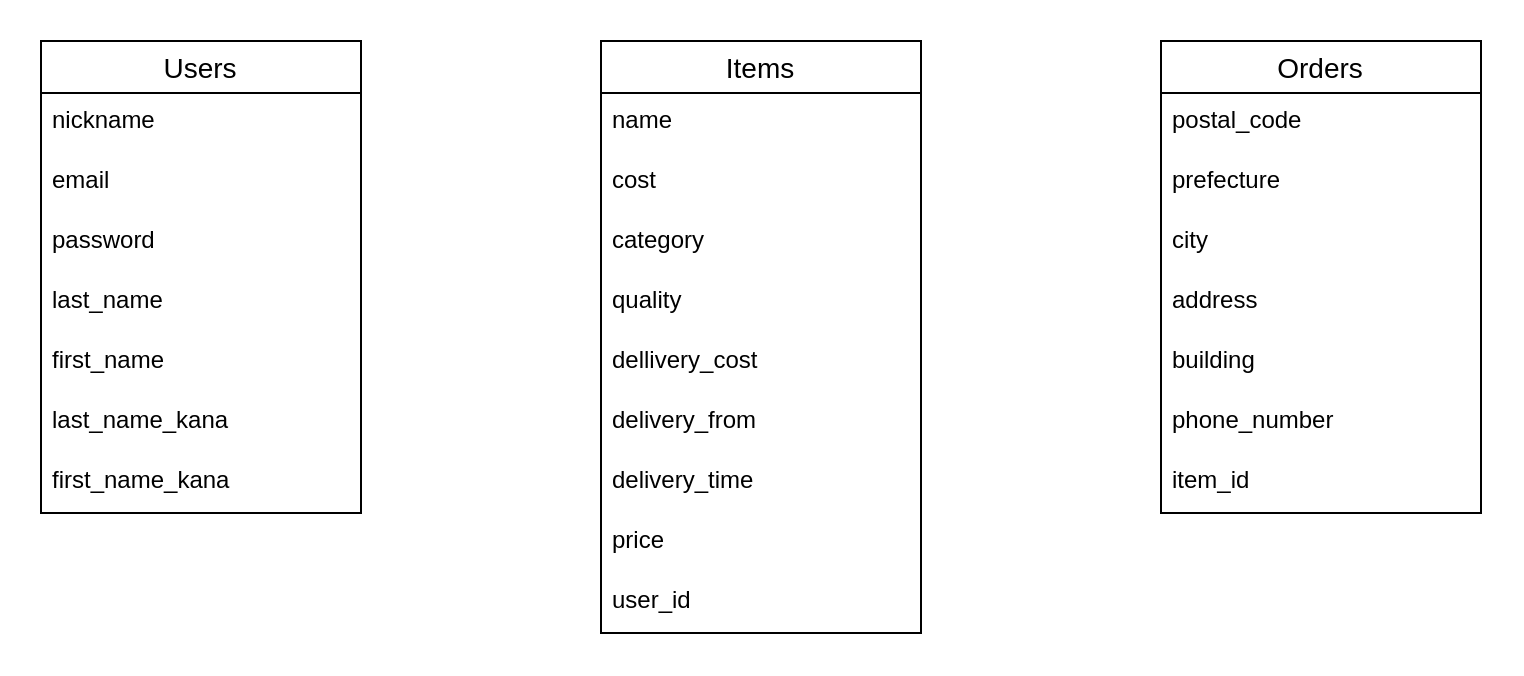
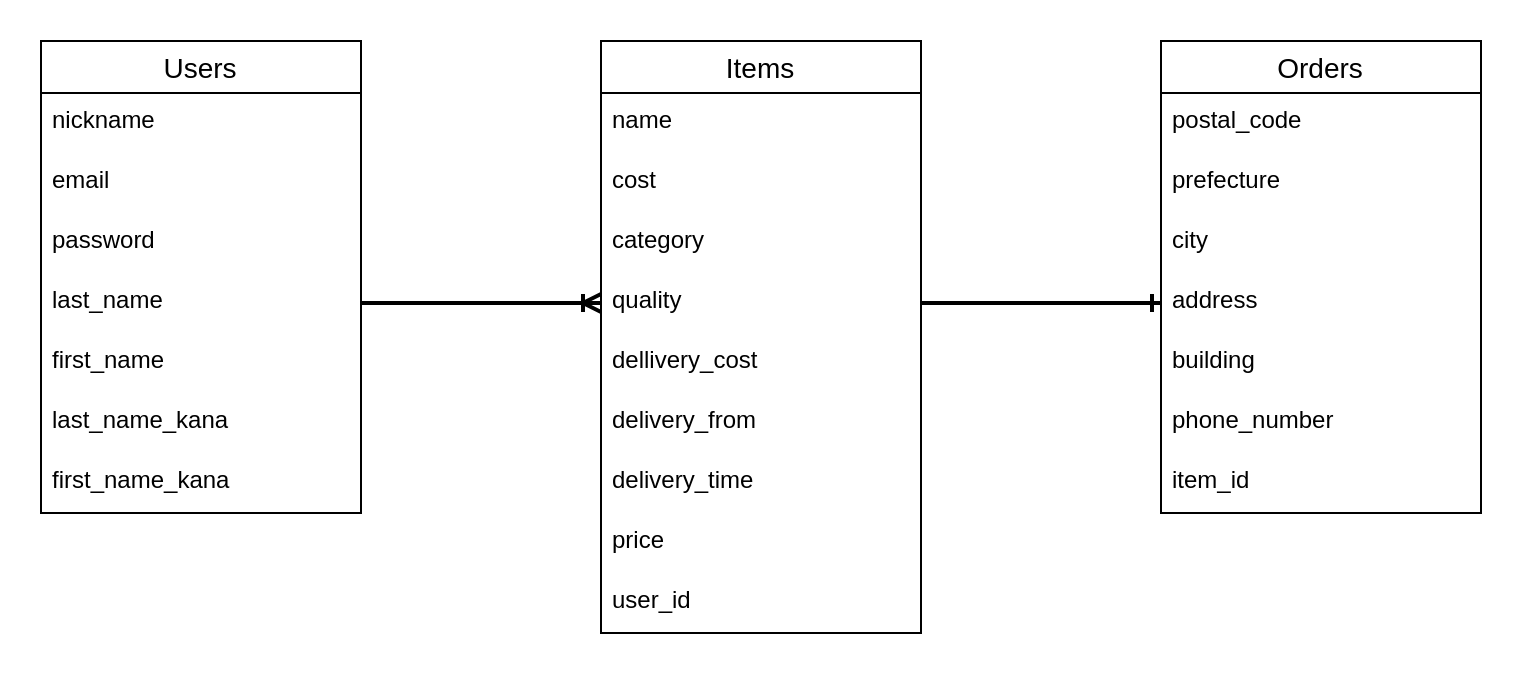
none -> (481, 303)
none -> (1041, 303)
